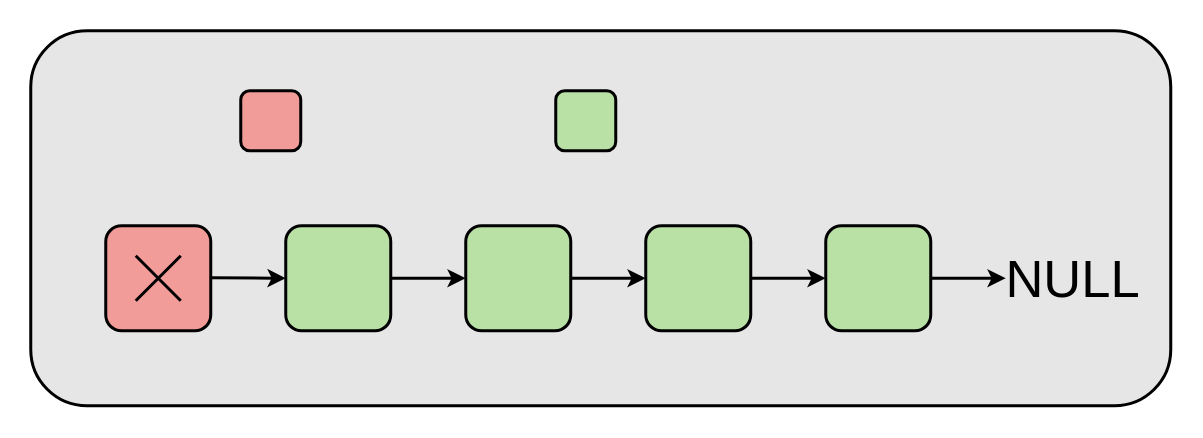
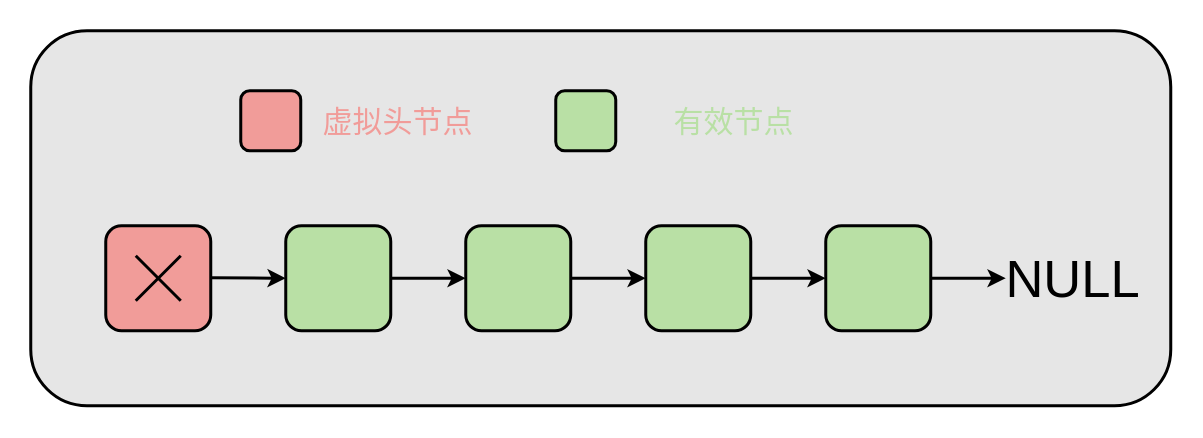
none -> (398, 121)
none -> (734, 121)
